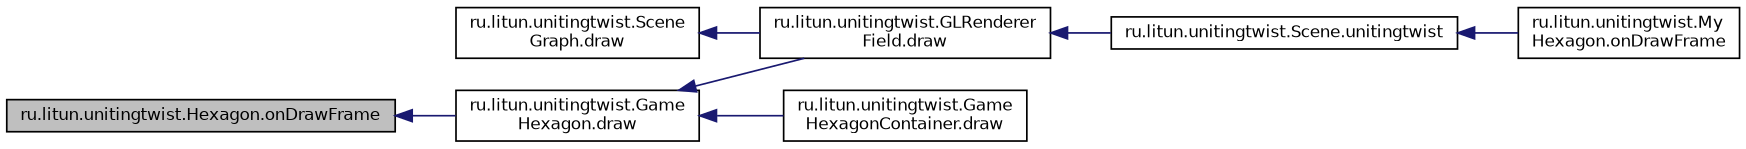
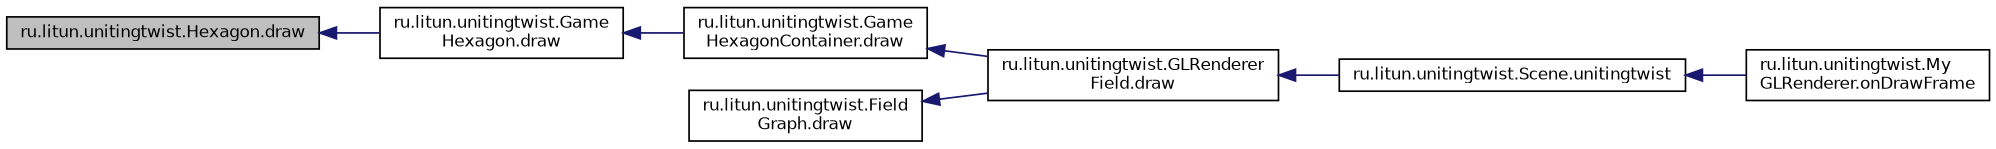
(578, 33) -> (806, 116)
(1629, 33) -> (1868, 75)
(750, 72) -> (966, 54)
(201, 116) -> (163, 33)
